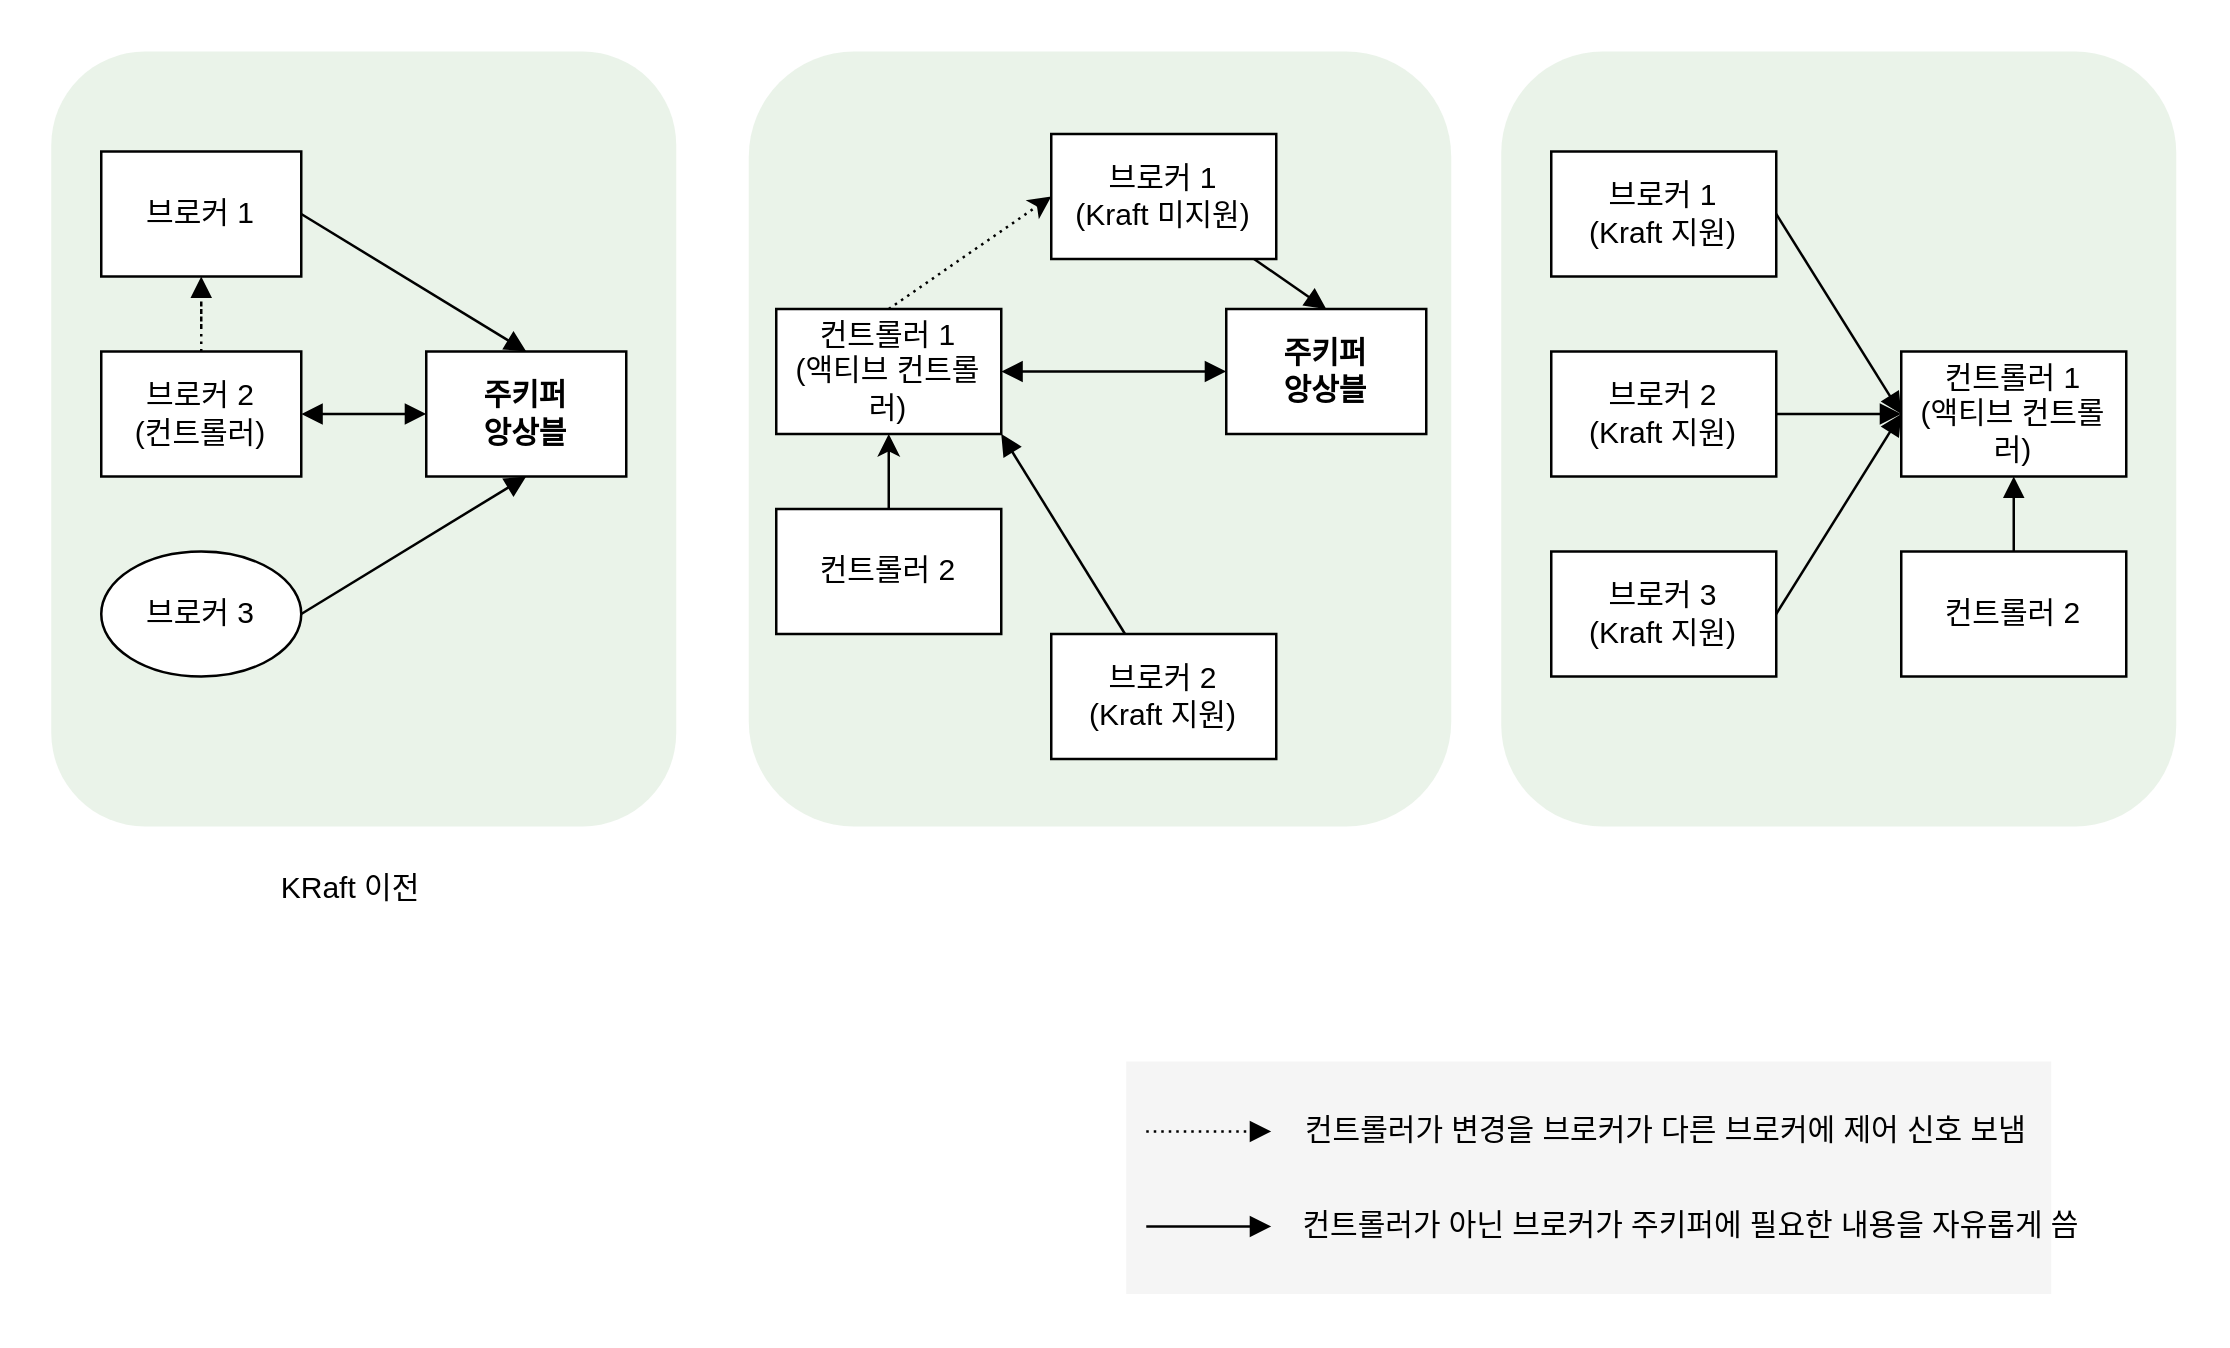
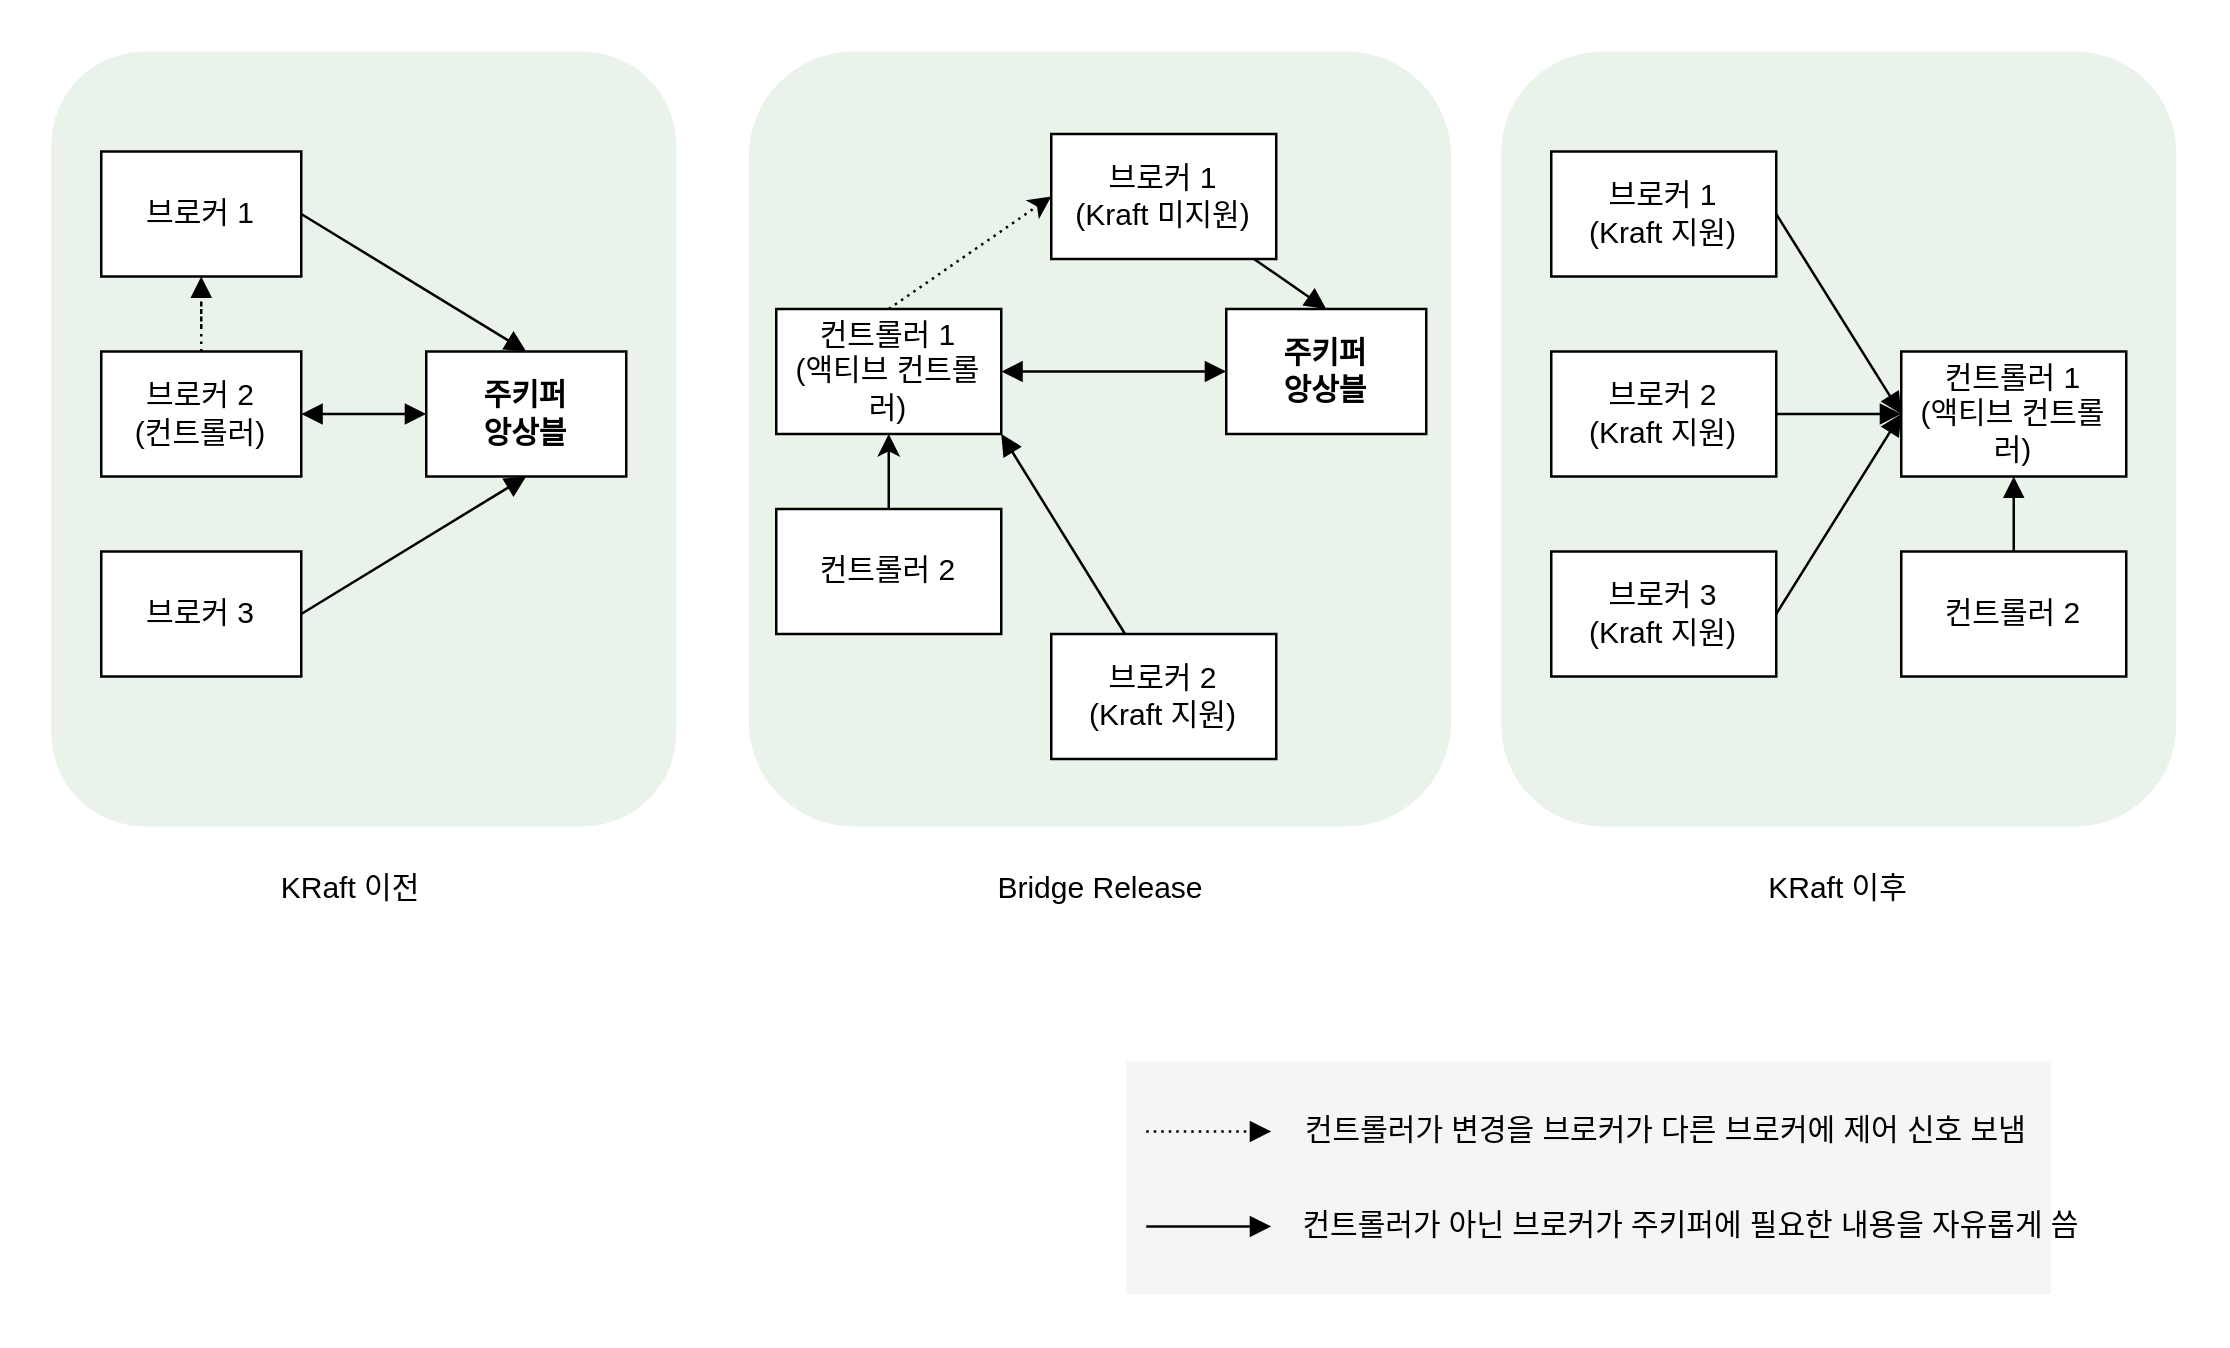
(201, 614) -> (201, 614)
none -> (1100, 889)
none -> (1839, 889)
